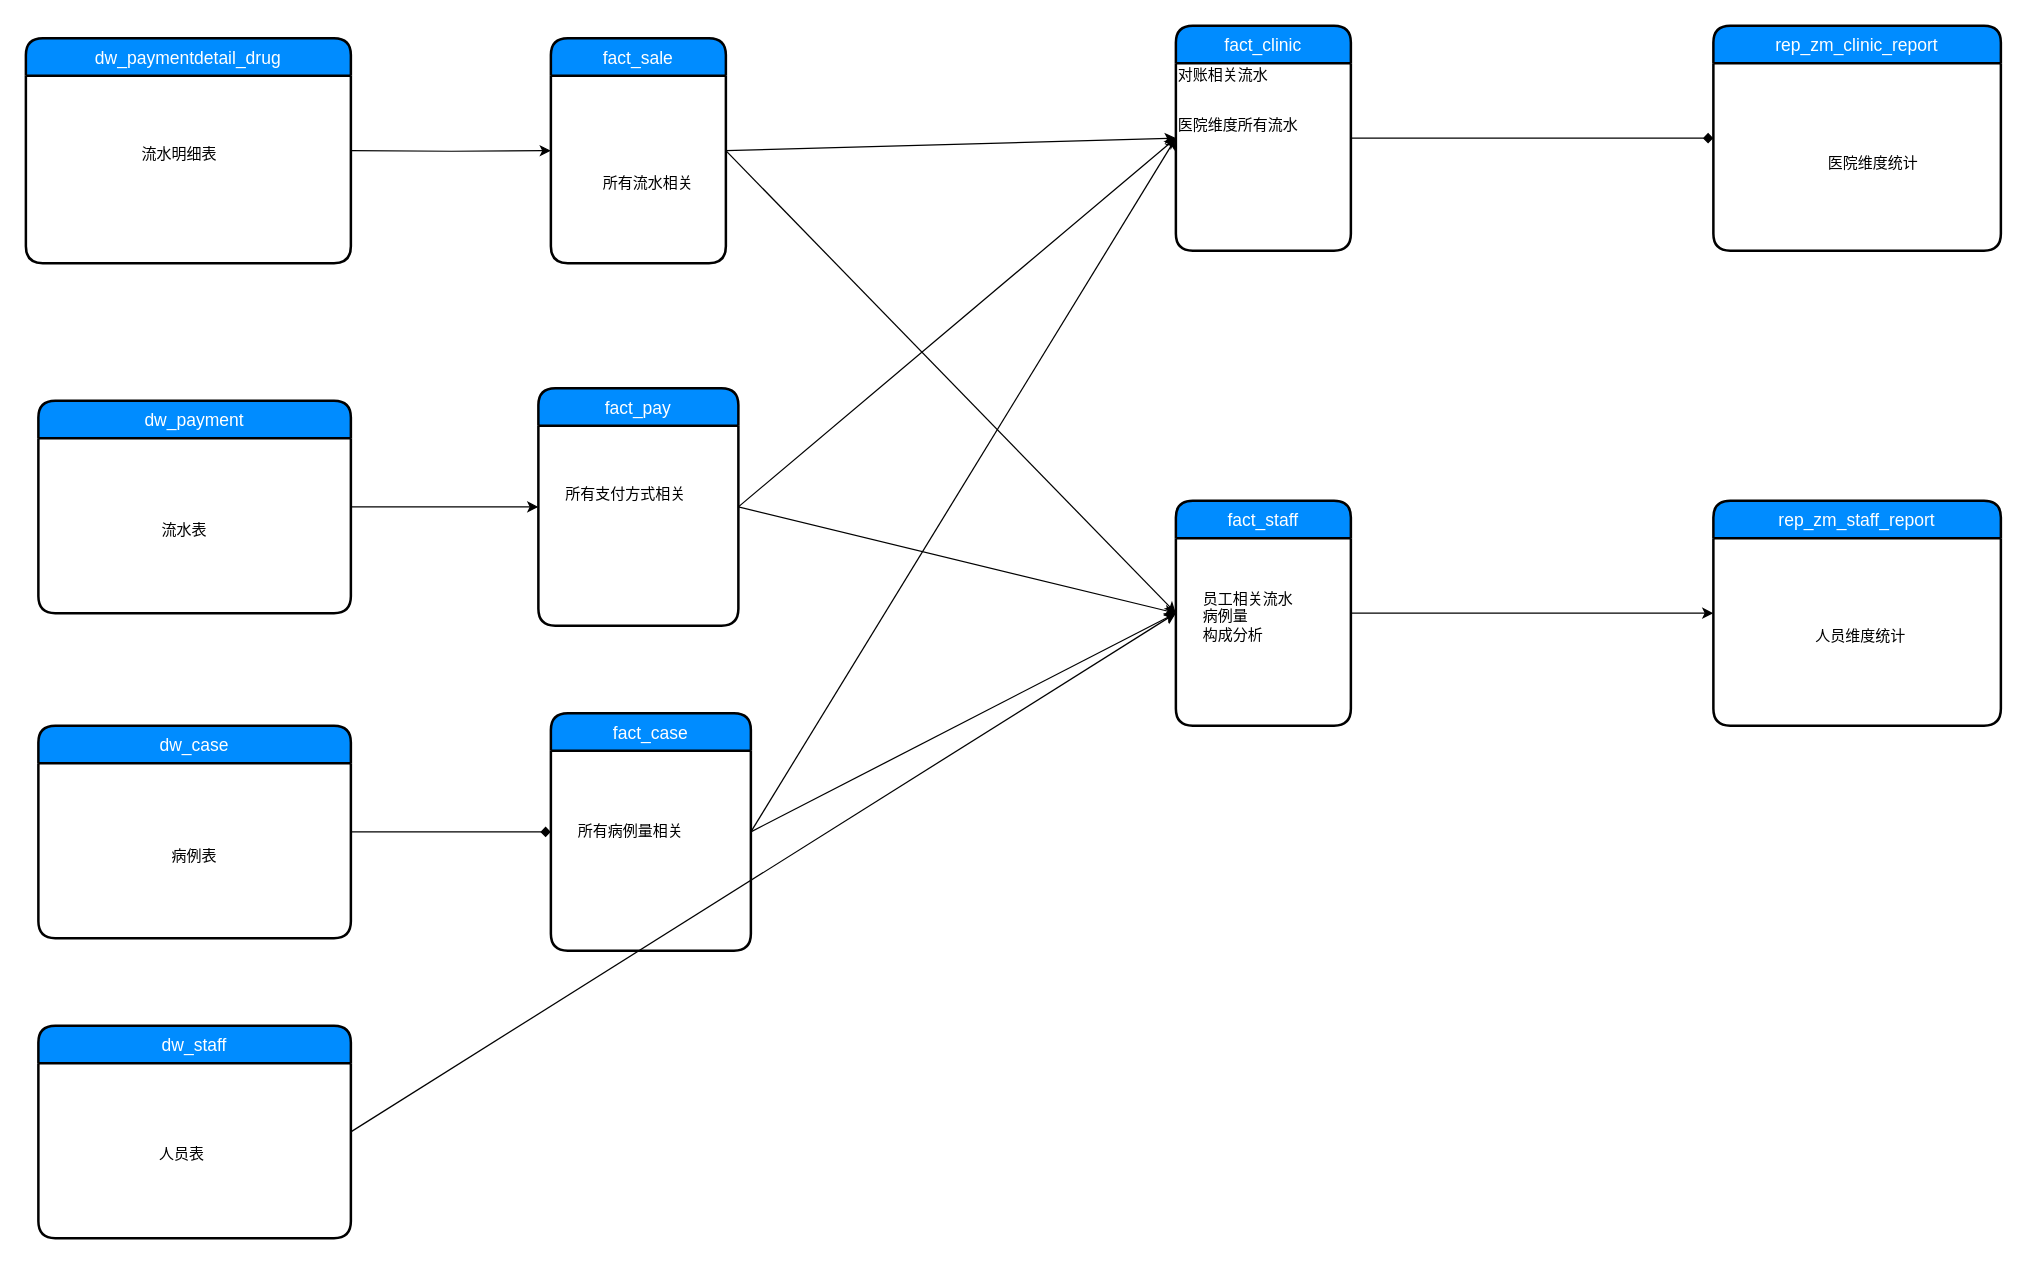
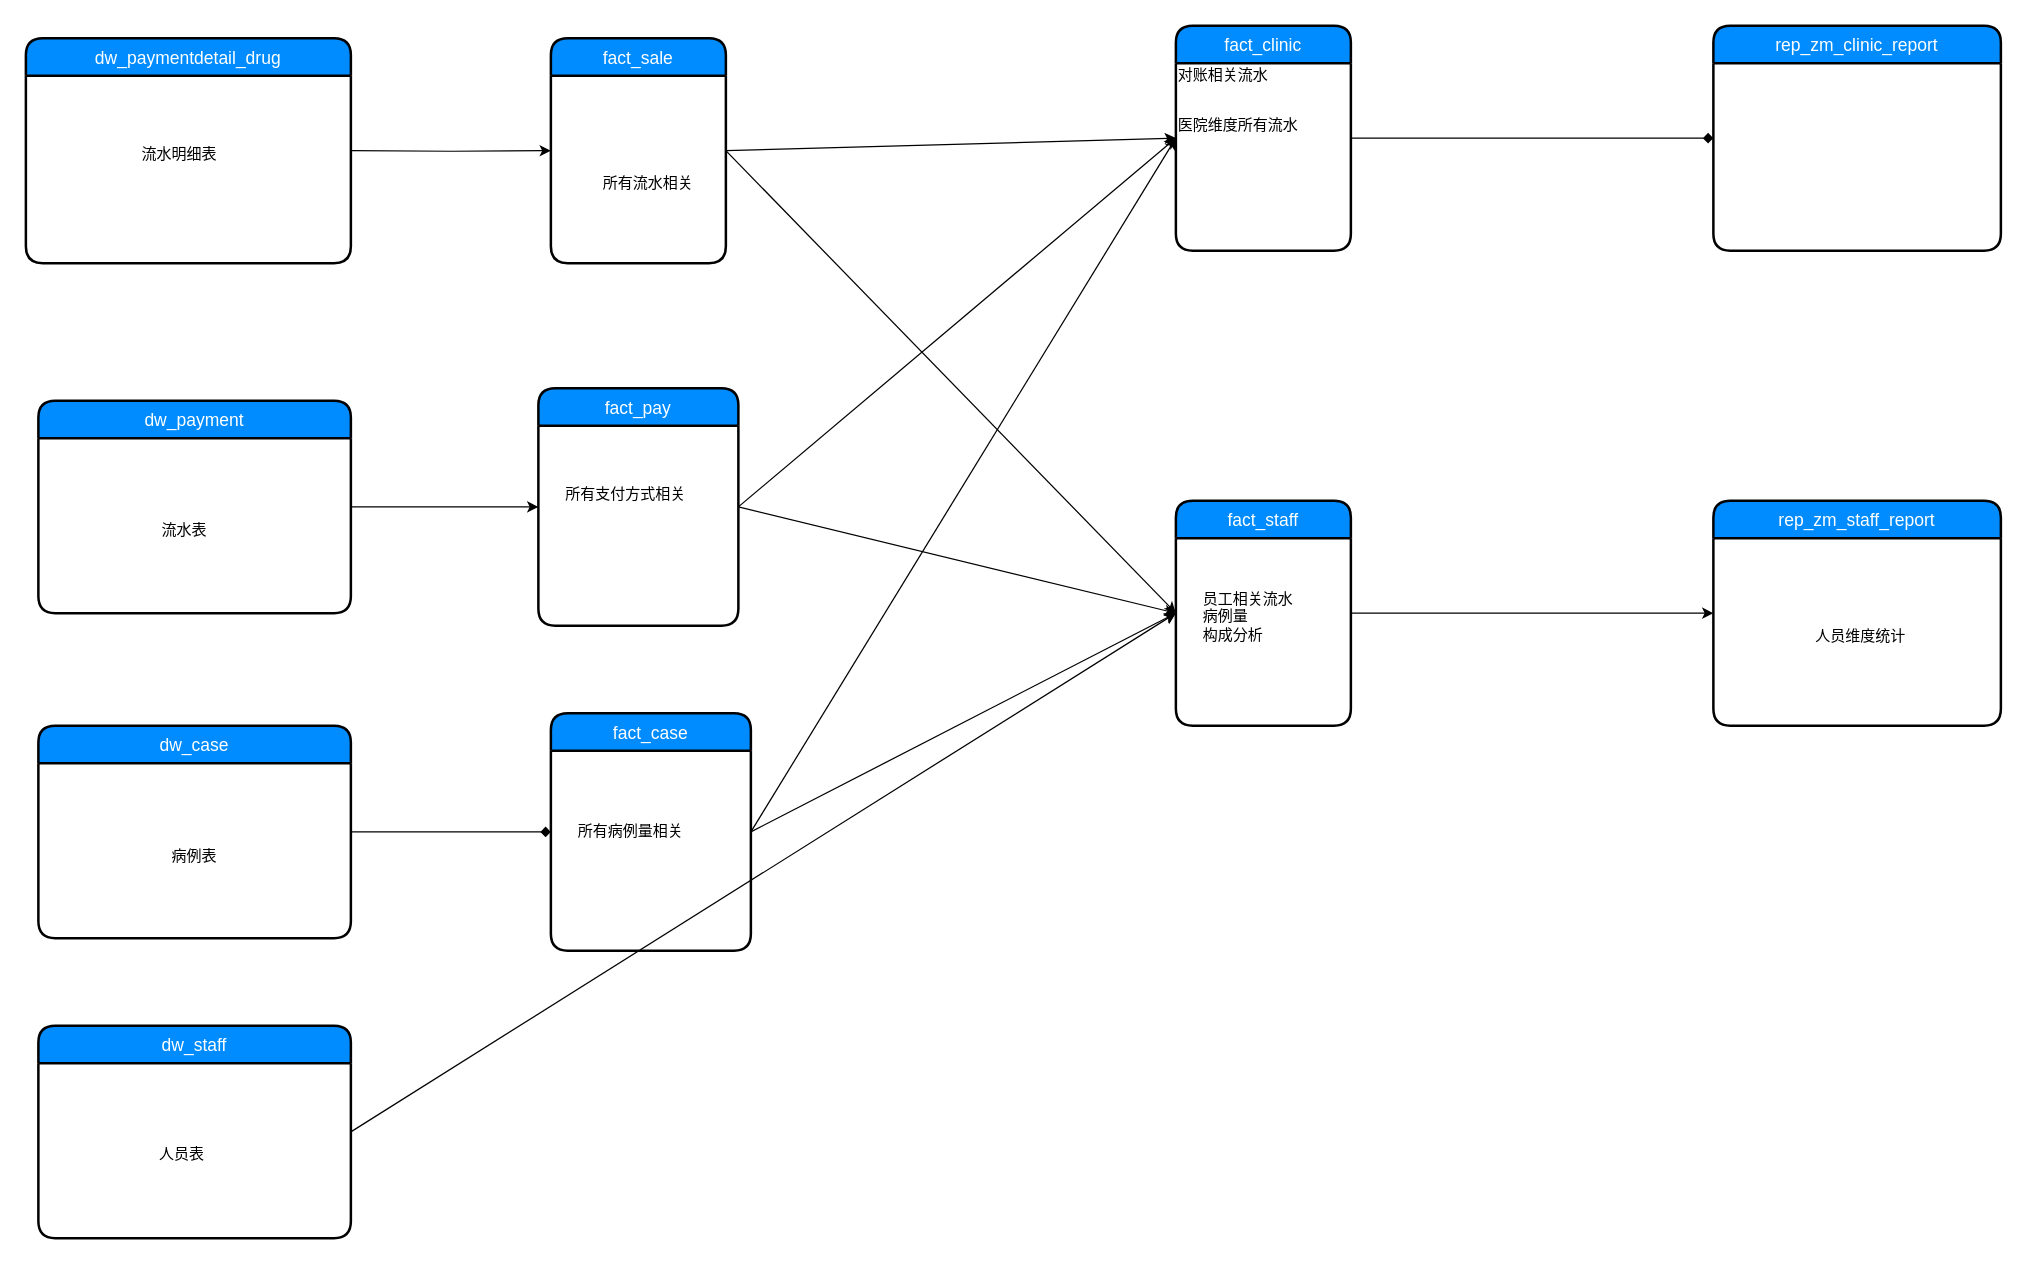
(1894, 163) -> none
